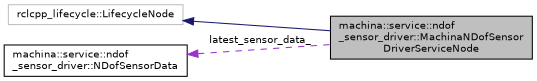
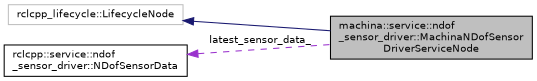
(96, 61) -> (96, 61)
